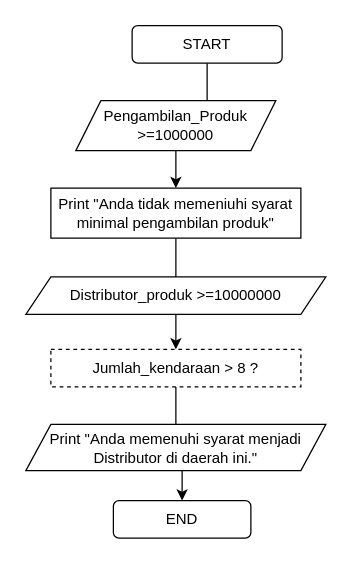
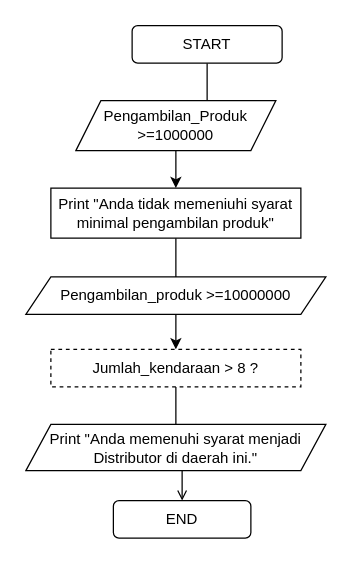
(176, 296) -> (176, 296)
(182, 491) -> (182, 492)
